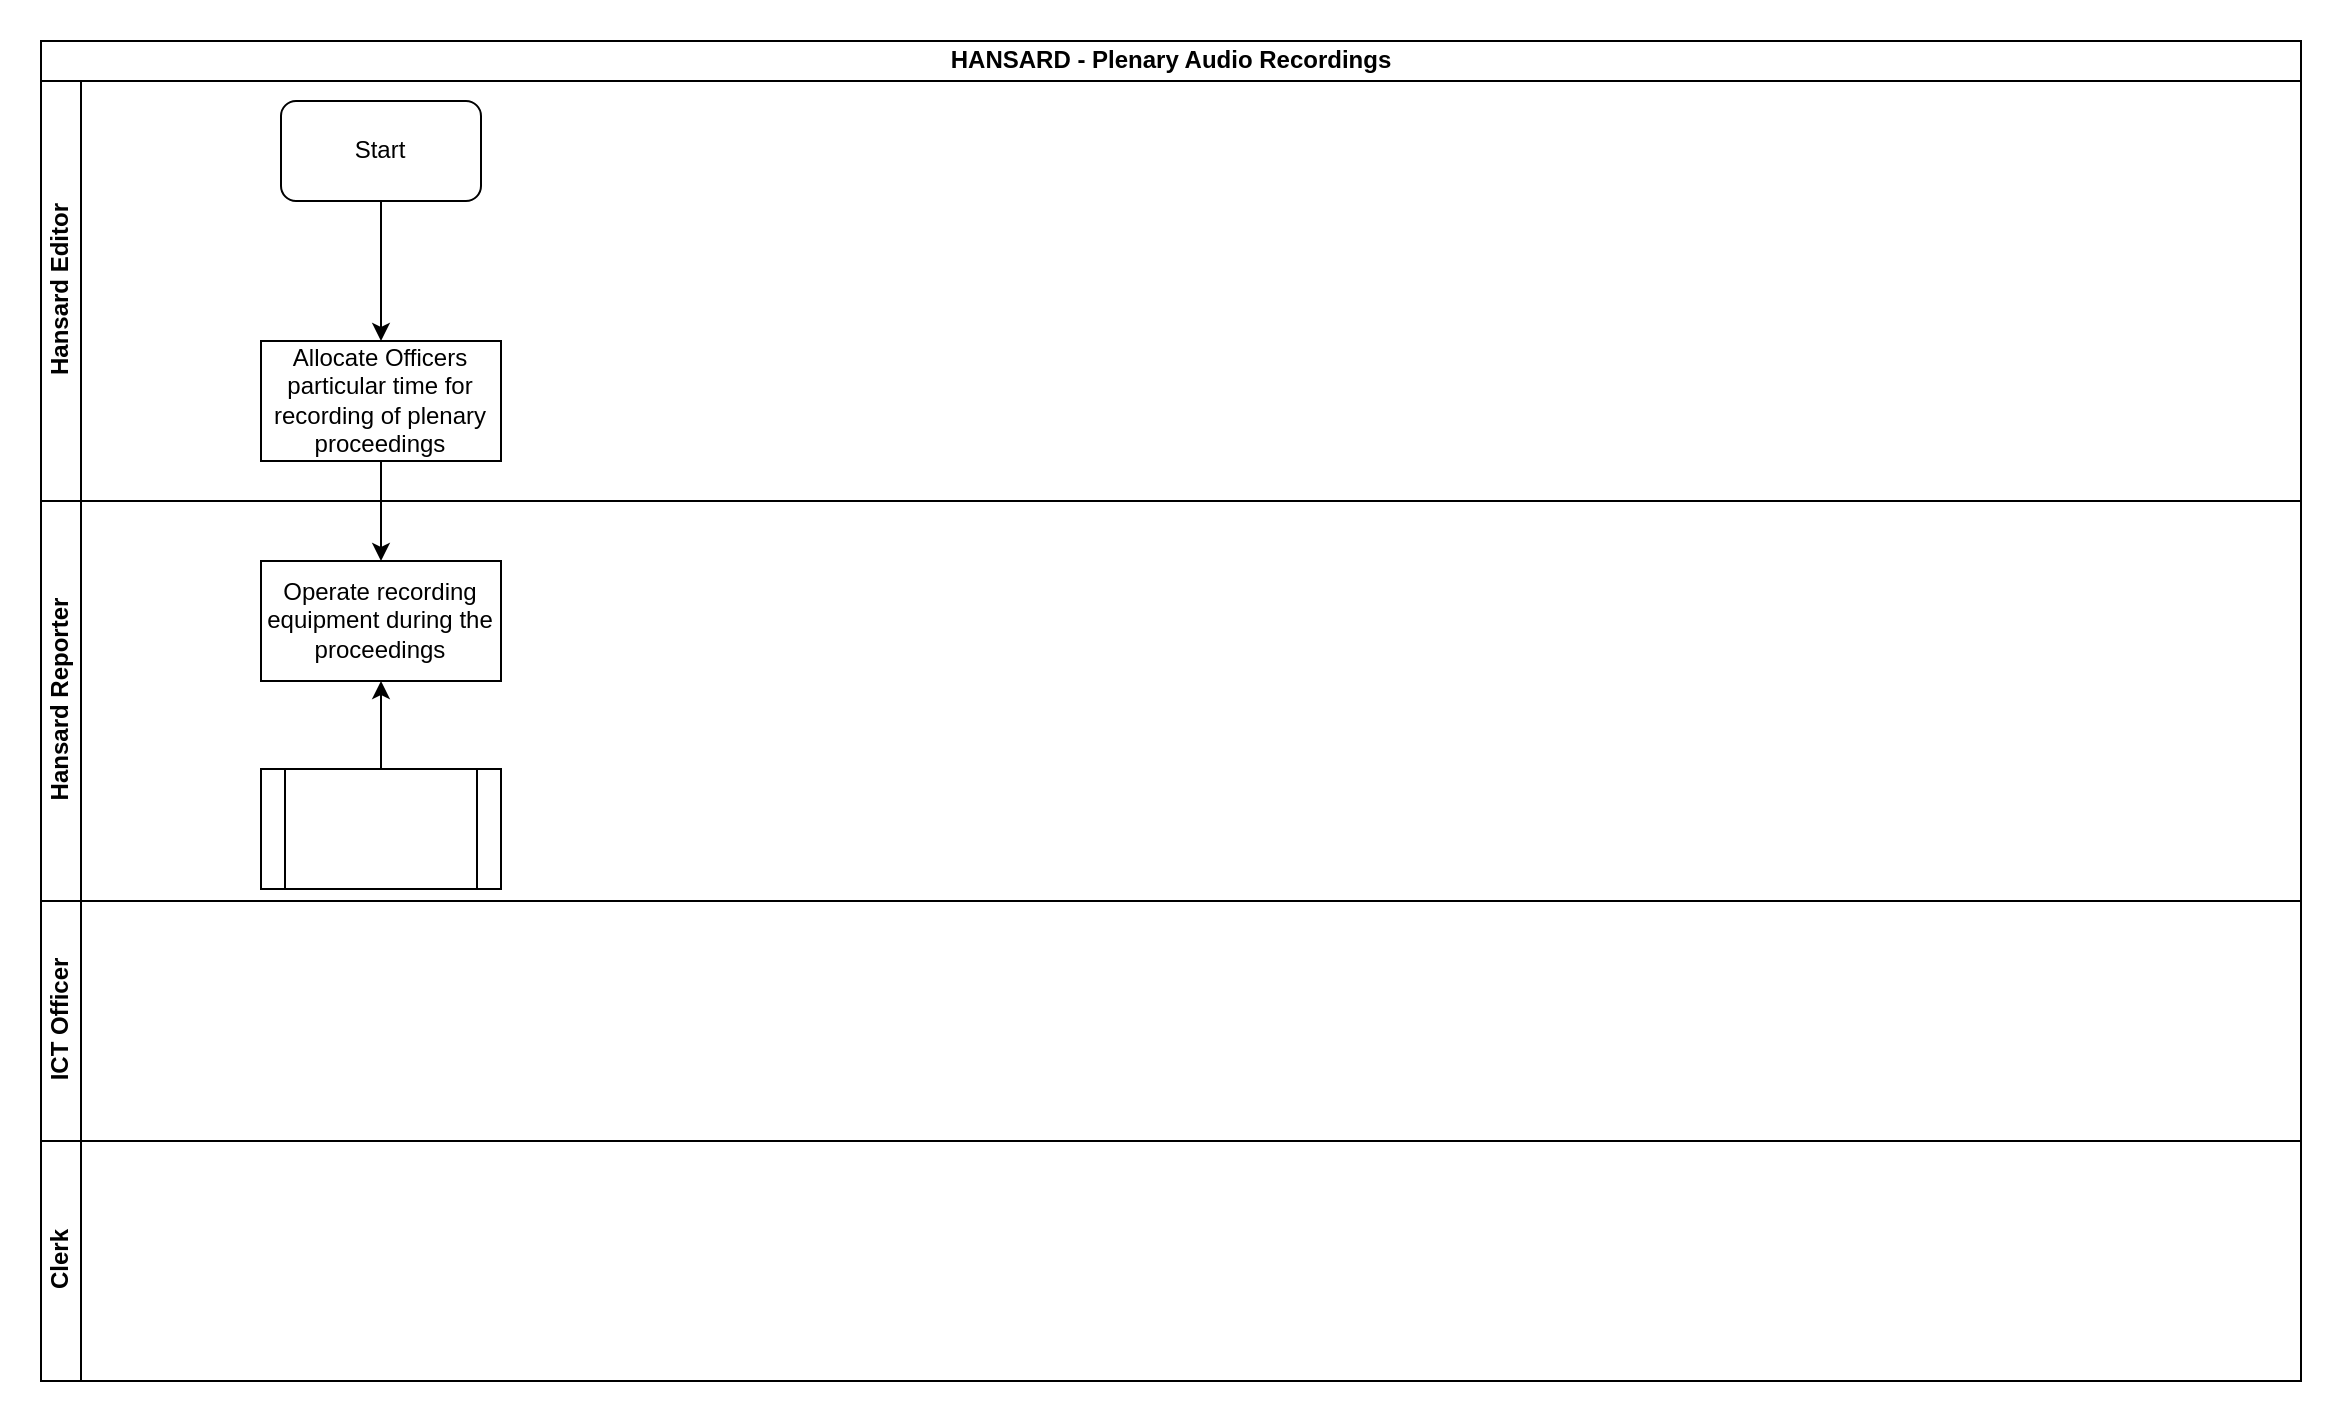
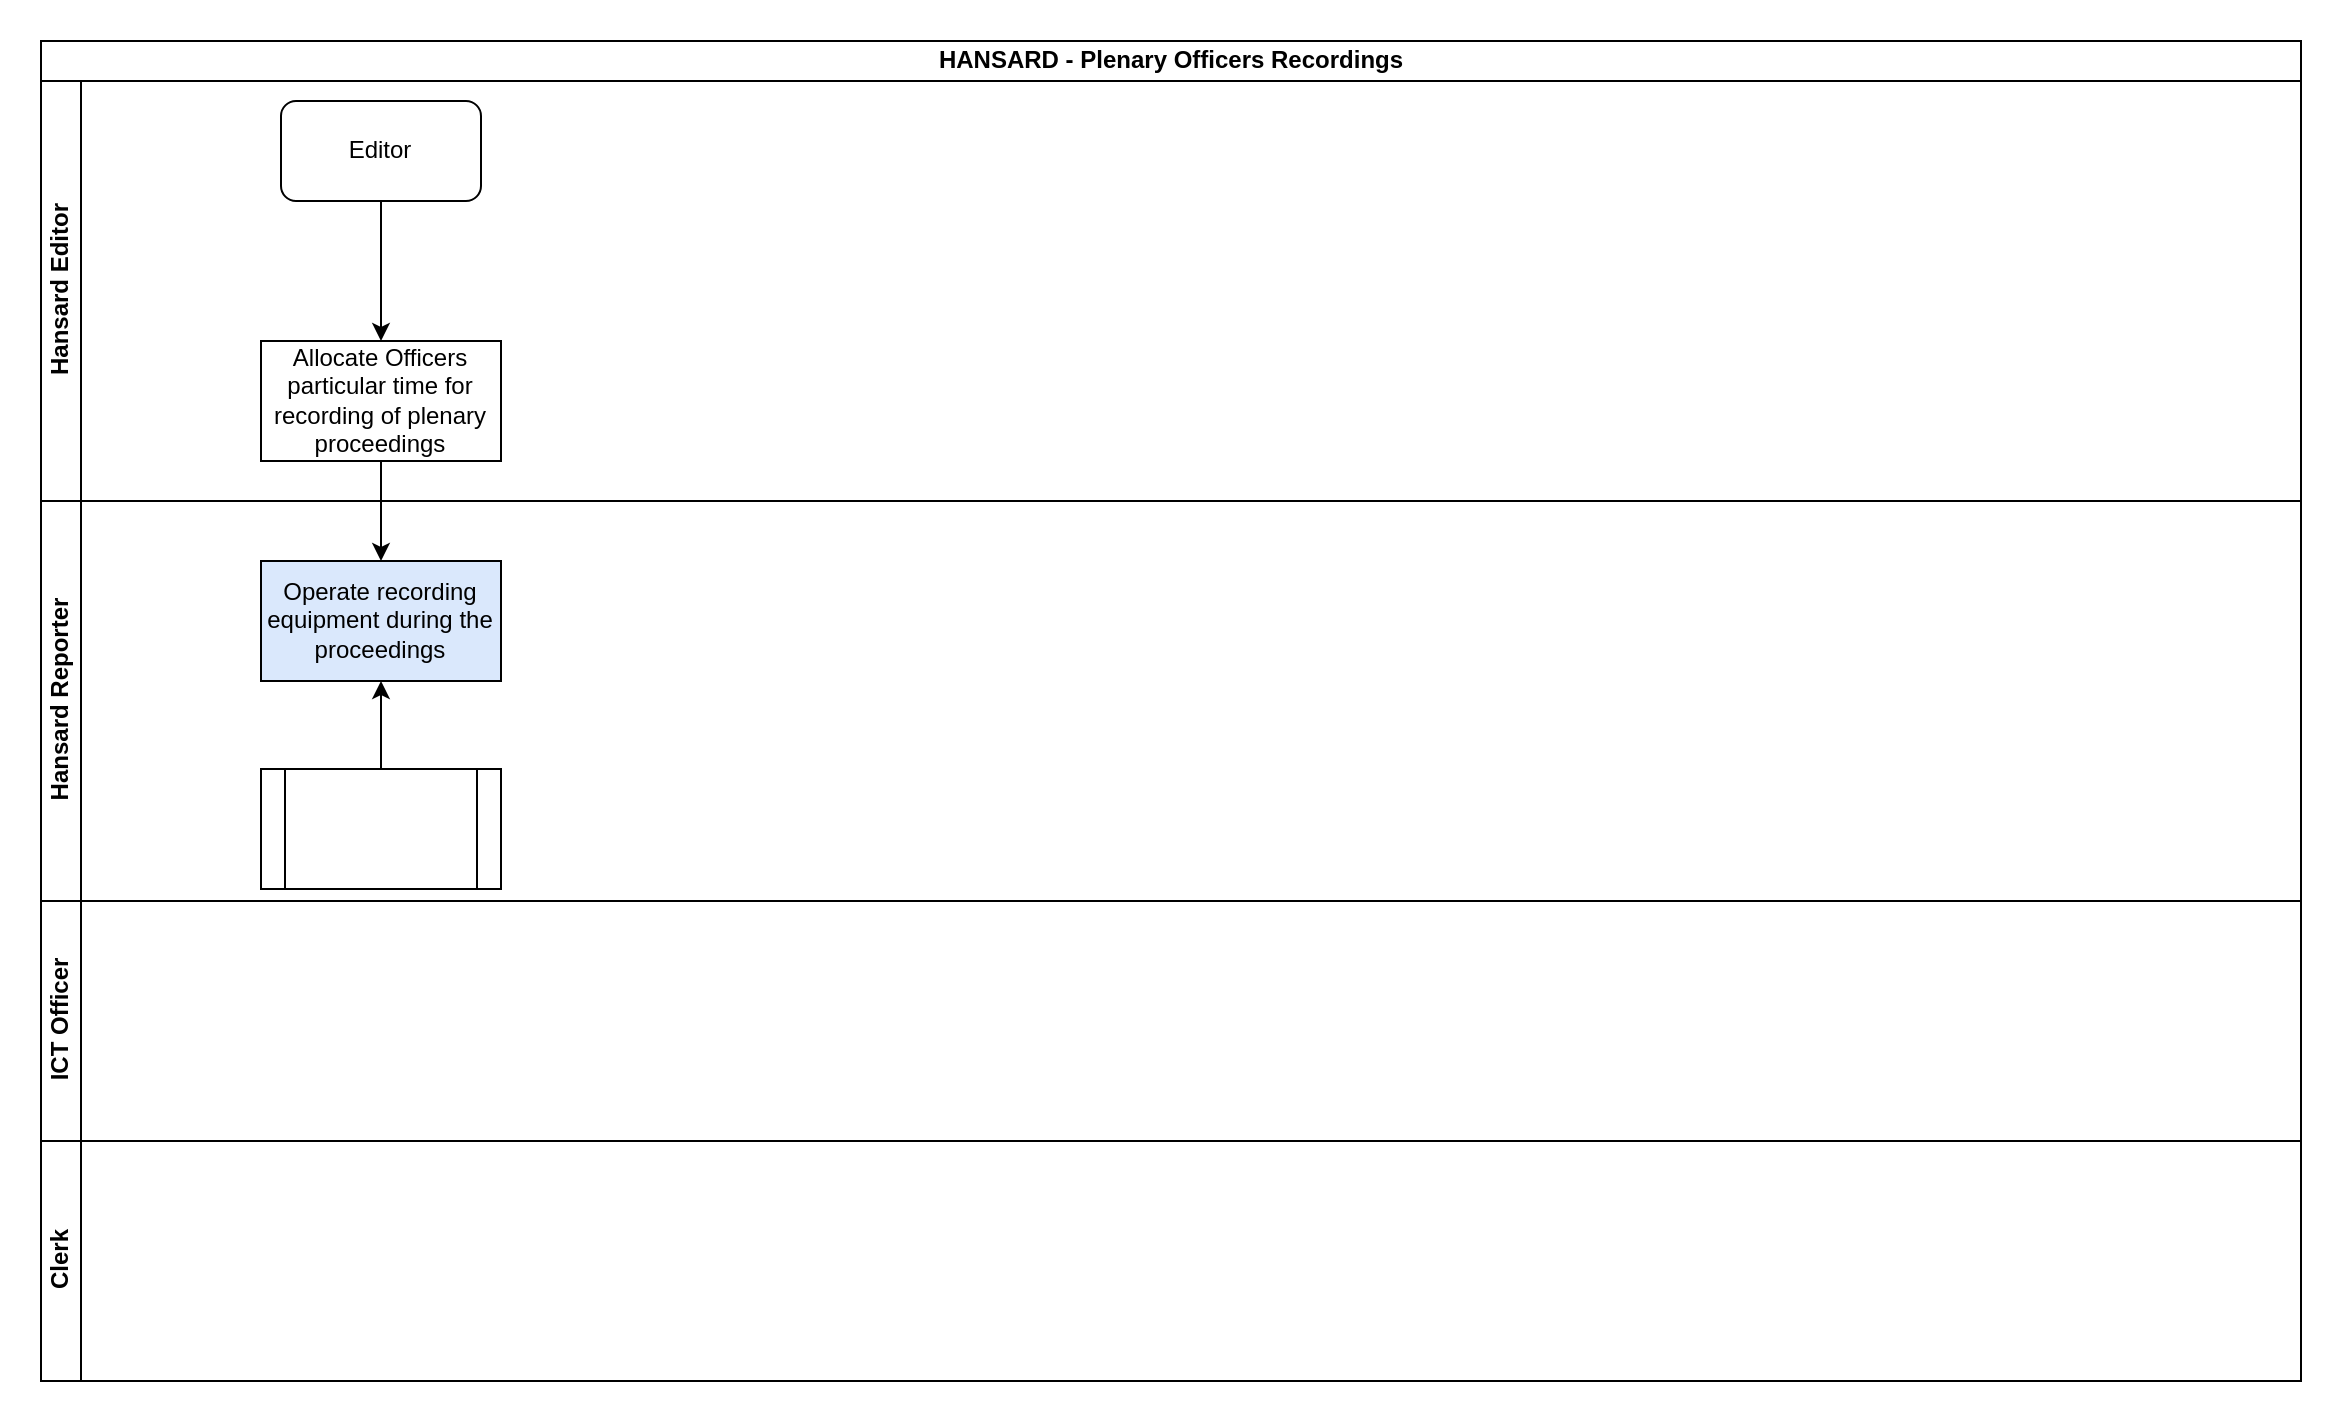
(1172, 61) -> (1172, 61)
(381, 151) -> (381, 151)
(381, 621) -> (381, 621)
